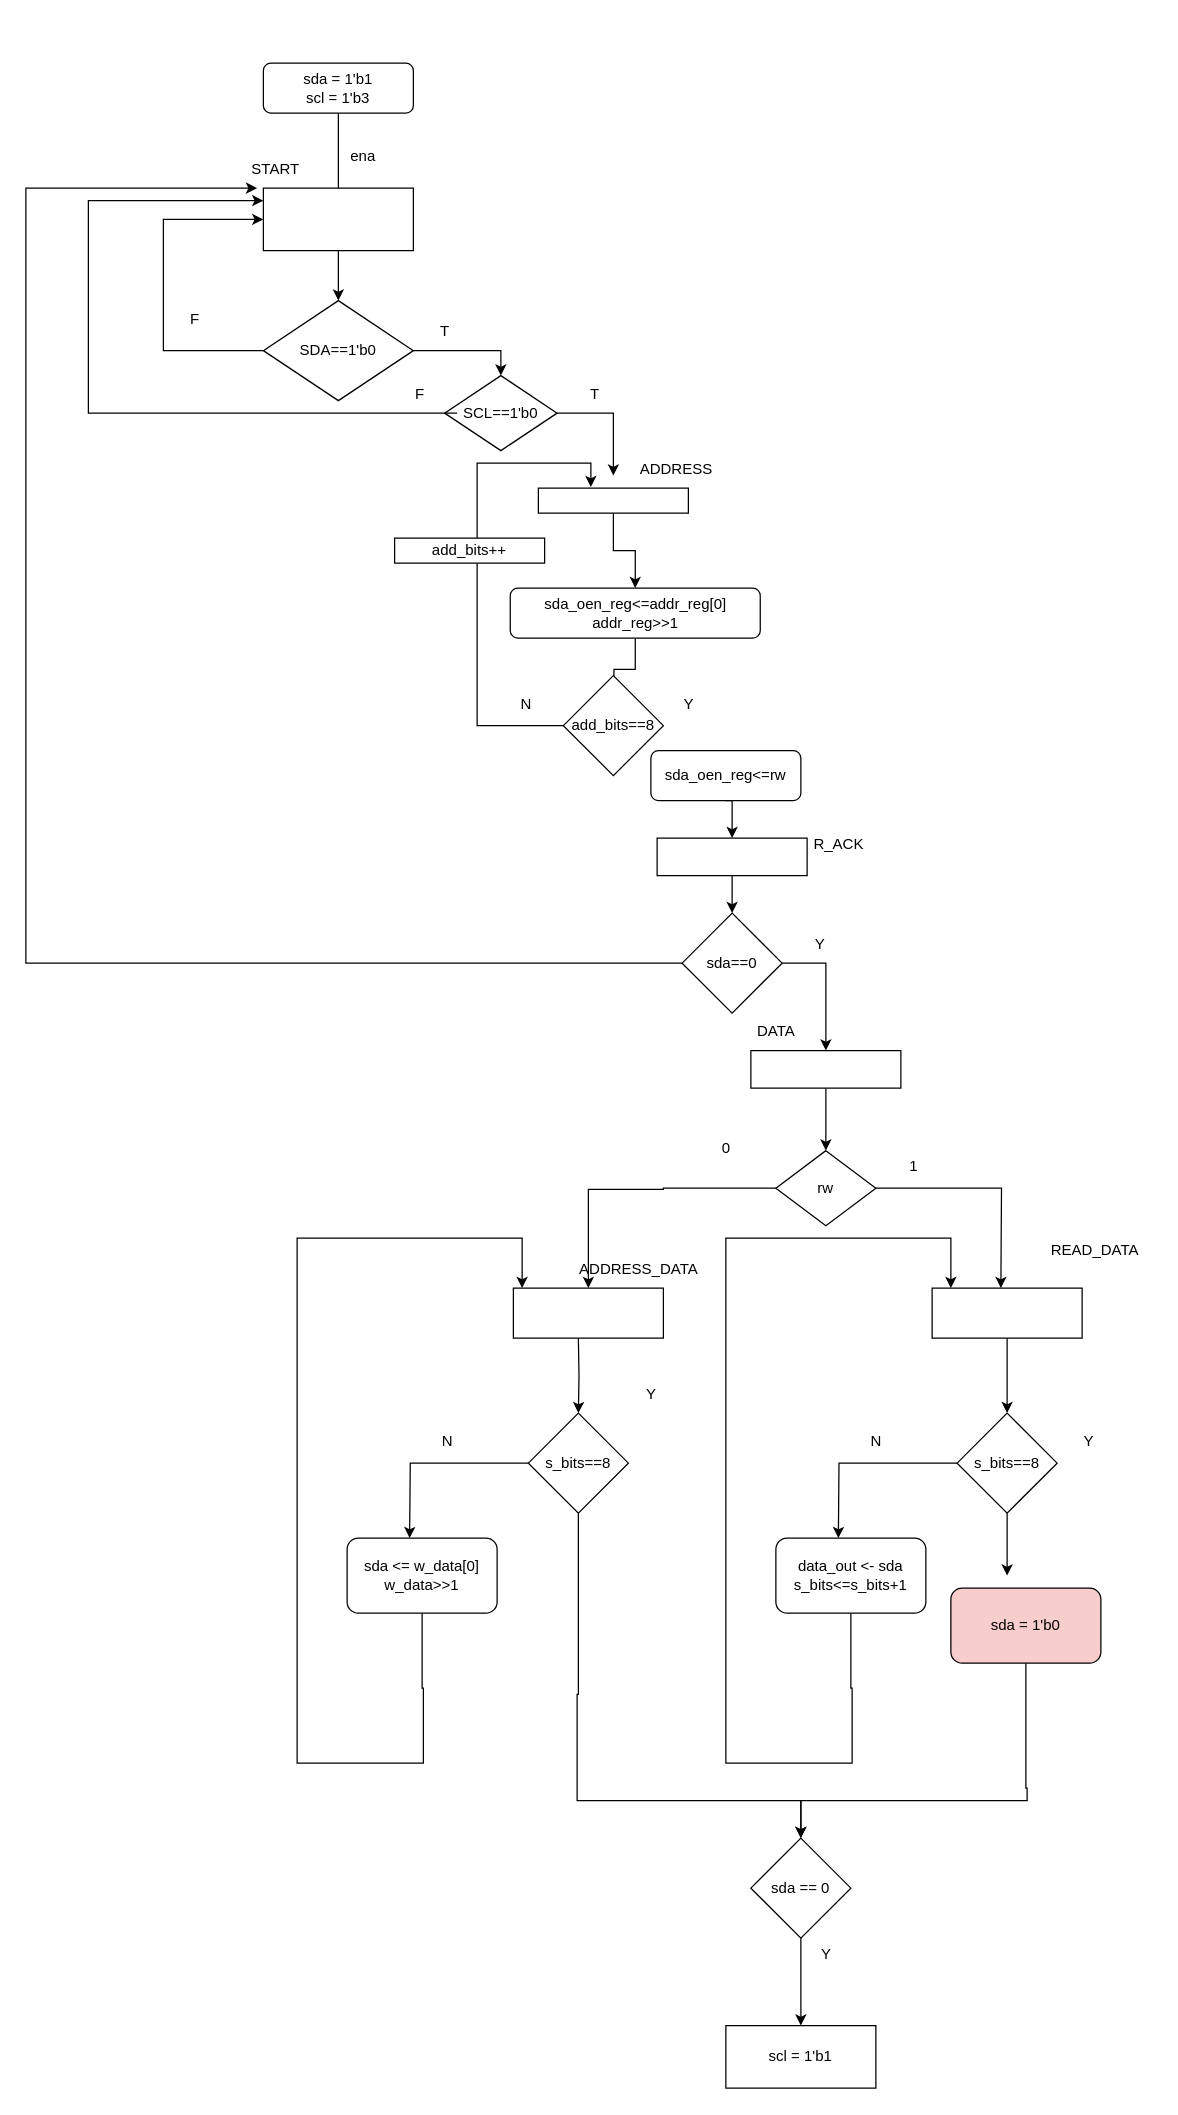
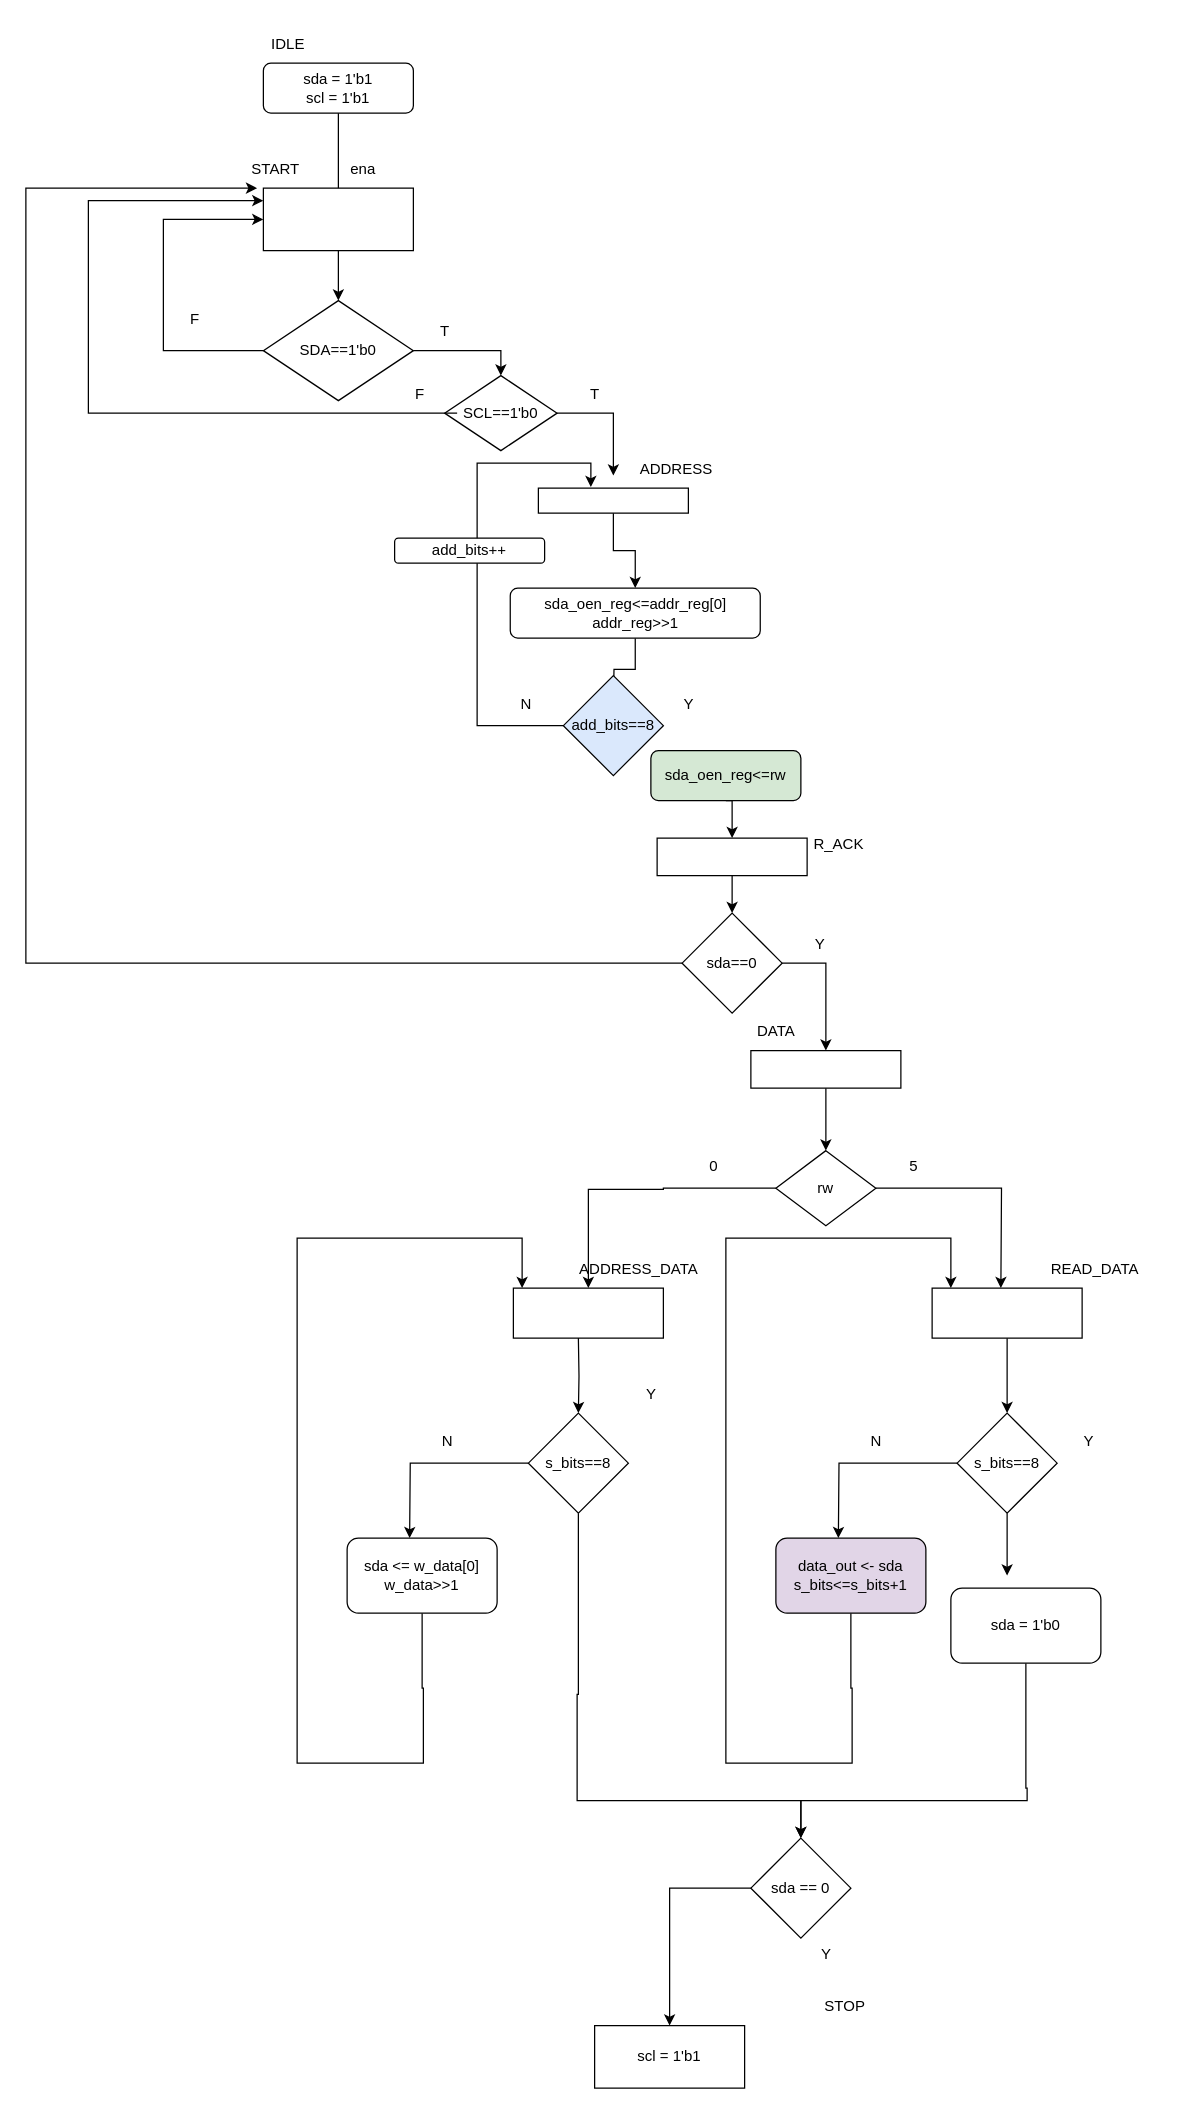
none -> (288, 44)
(338, 88) -> (338, 88)
(363, 157) -> (363, 169)
(469, 551) -> (469, 551)
(613, 726) -> (613, 726)
(726, 776) -> (726, 776)
(726, 1148) -> (713, 1167)
(914, 1167) -> (914, 1167)
(1094, 1251) -> (1094, 1269)
(851, 1576) -> (851, 1576)
(1026, 1626) -> (1026, 1626)
none -> (844, 2007)
(801, 2057) -> (669, 2057)
